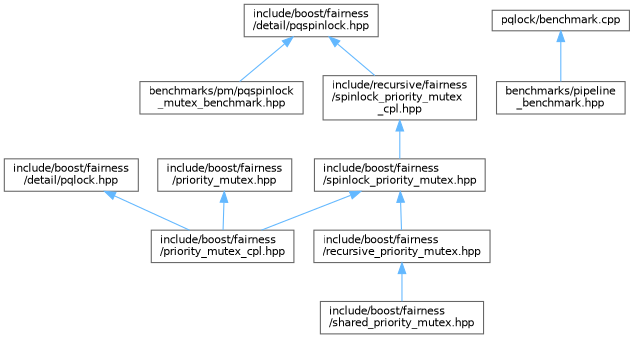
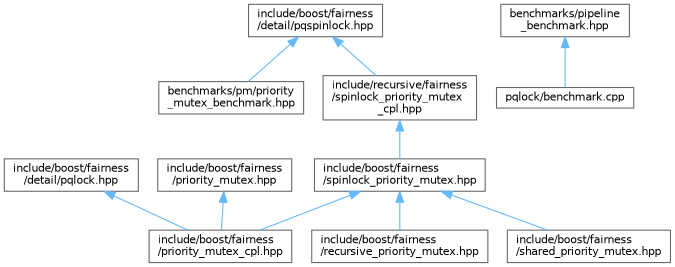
(561, 62) -> (565, 68)
(222, 98) -> (231, 98)
(402, 288) -> (500, 213)
